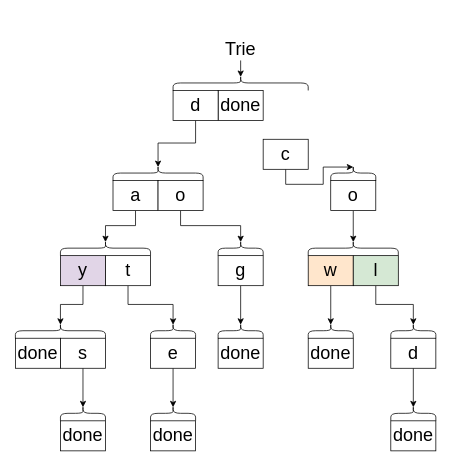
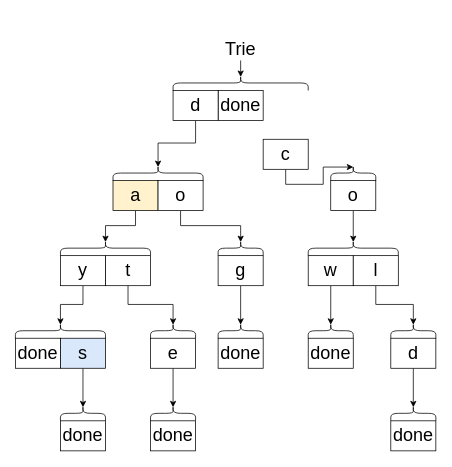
(135, 195) -> (135, 195)
(83, 270) -> (83, 270)
(330, 270) -> (330, 270)
(375, 270) -> (375, 270)
(83, 353) -> (83, 353)
